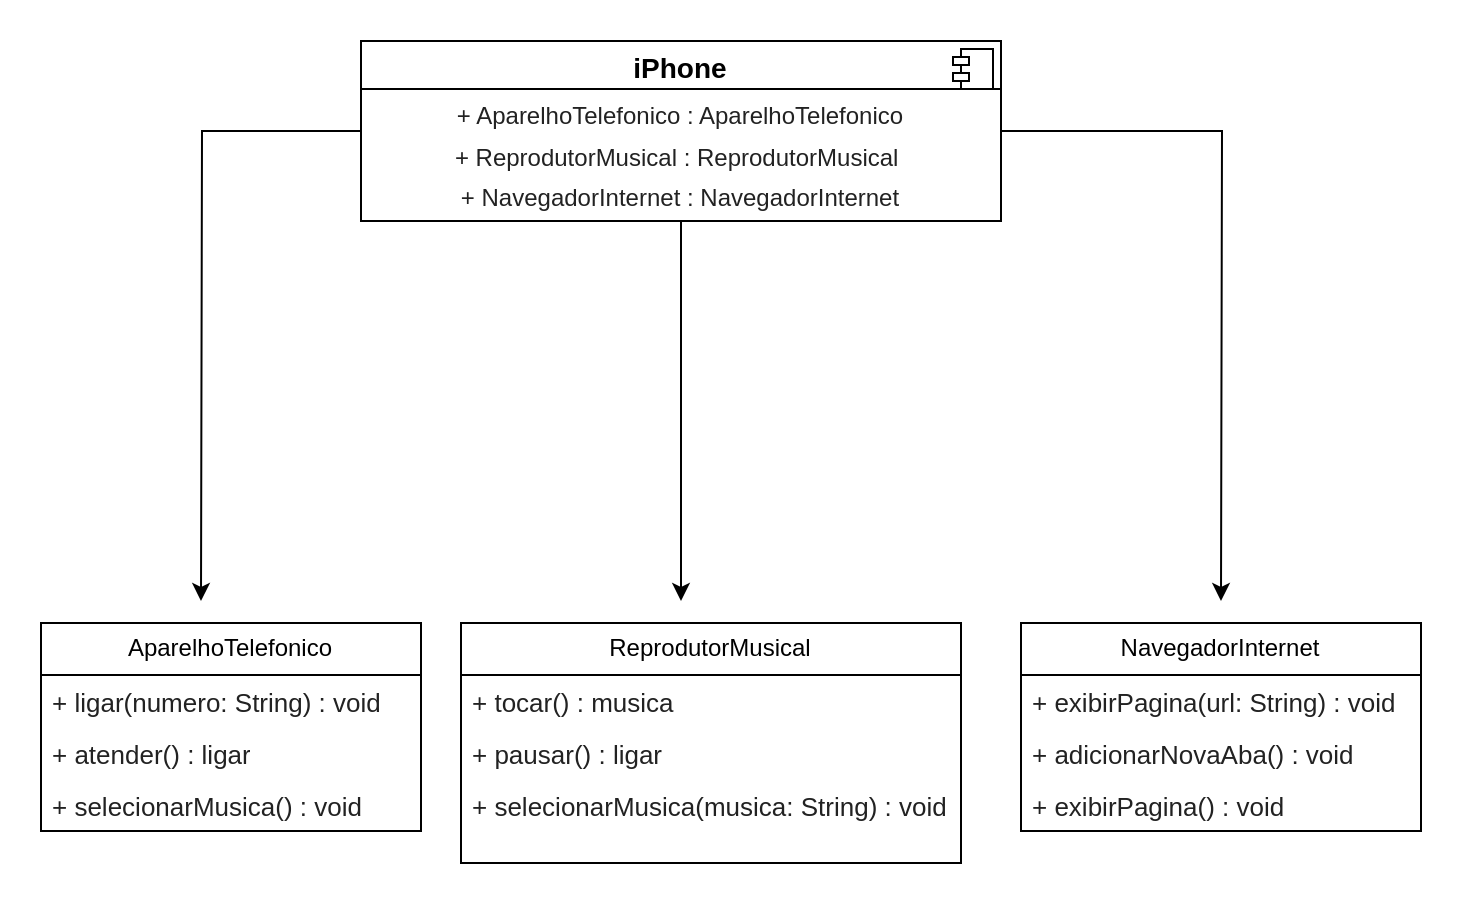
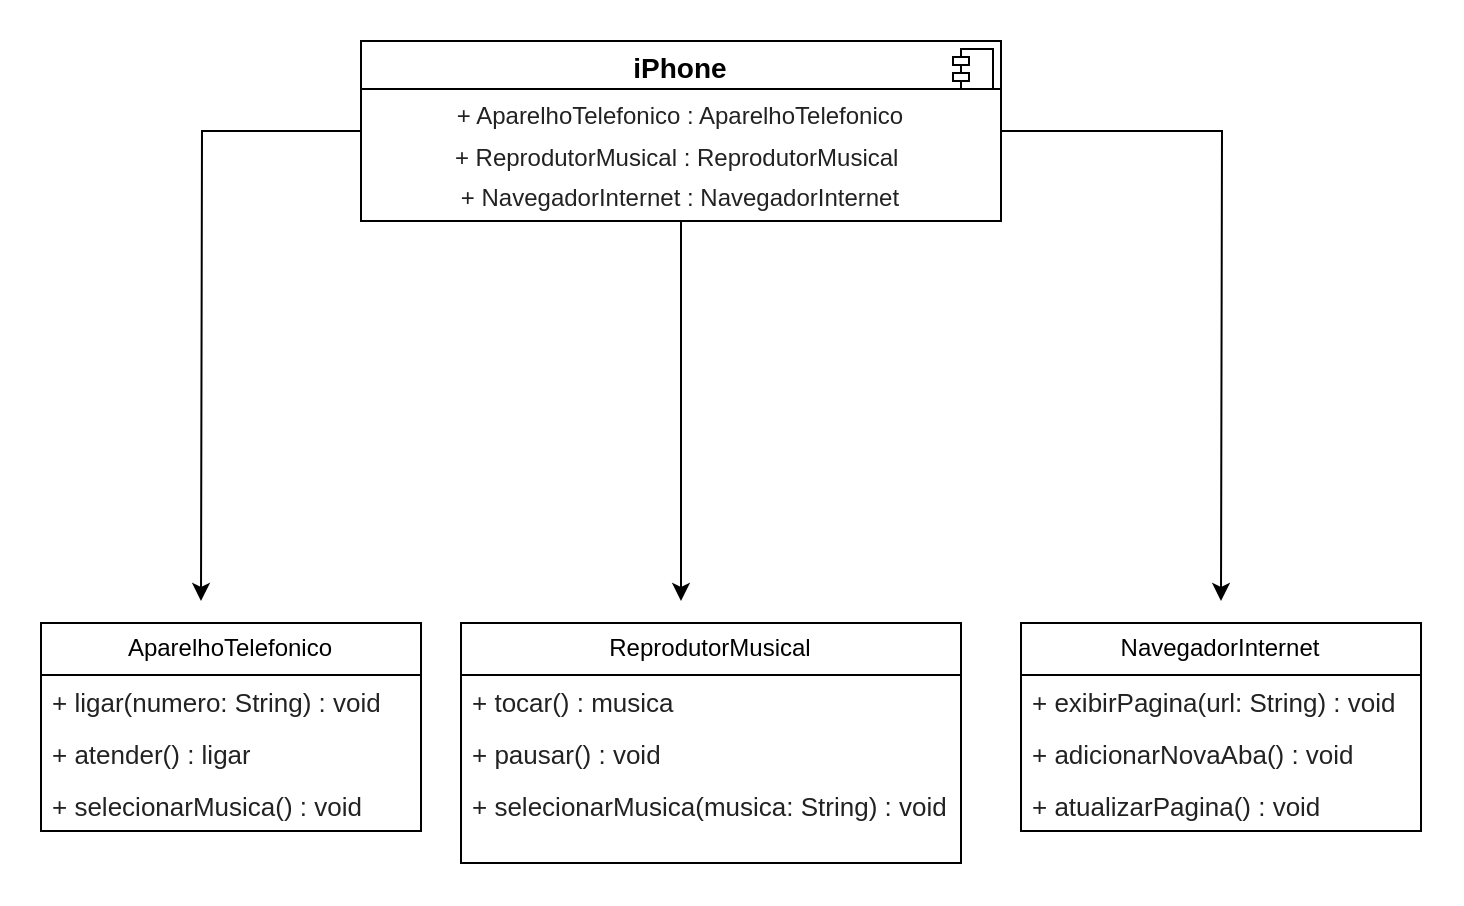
(575, 755) -> (572, 755)
(1163, 807) -> (1183, 807)
